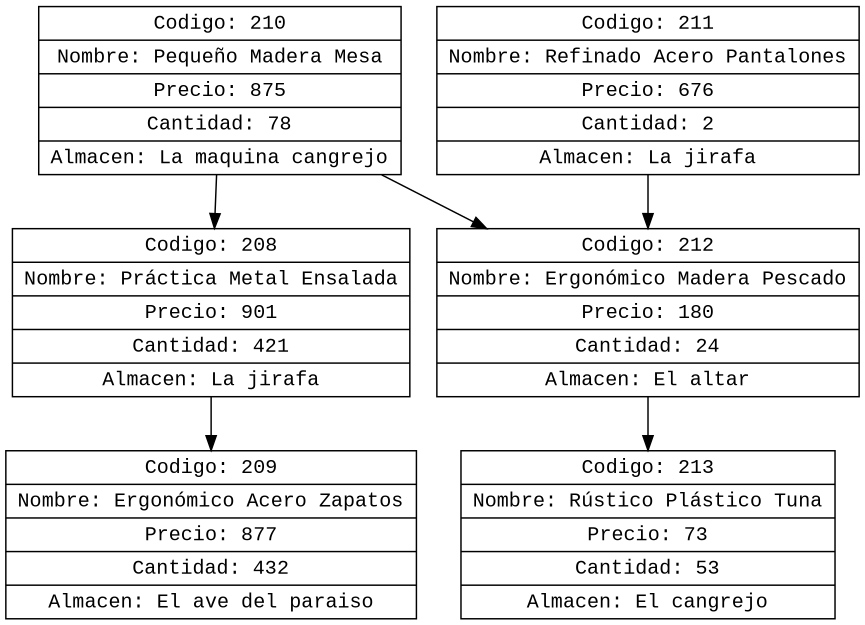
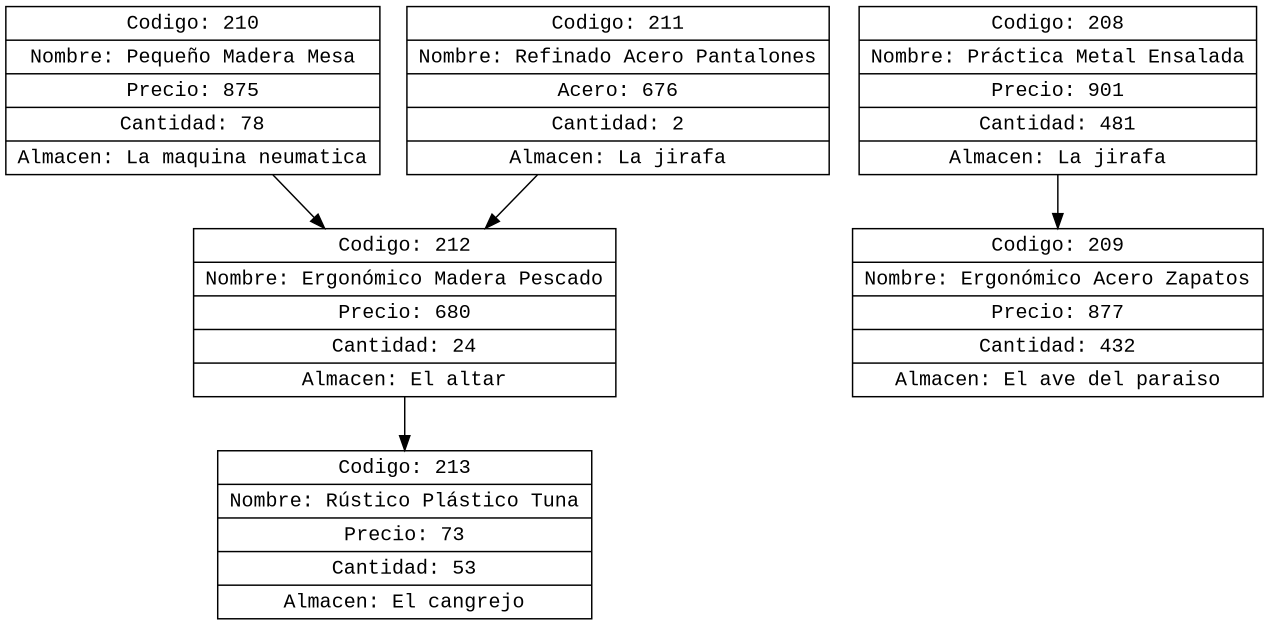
(648, 90) -> (618, 90)
(220, 157) -> (193, 157)
(216, 194) -> none
(648, 312) -> (405, 312)
(211, 346) -> (1058, 123)
